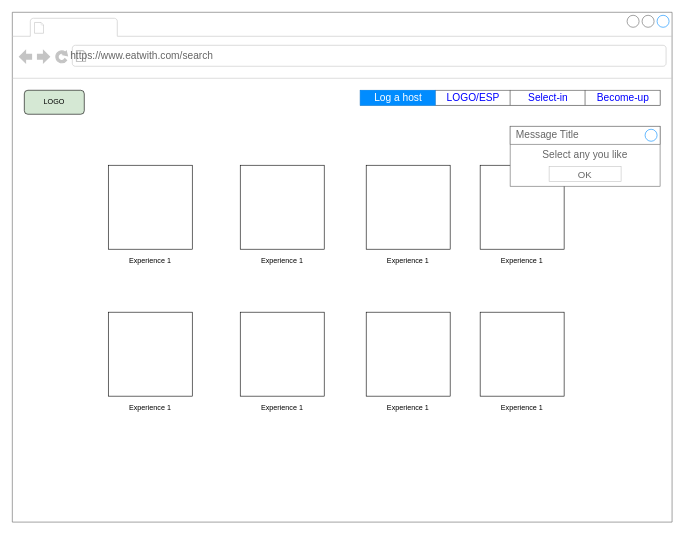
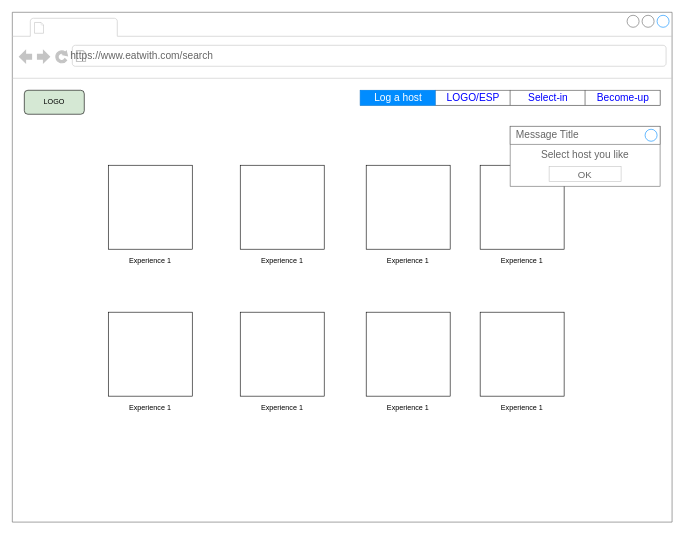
(585, 156) -> (585, 156)
